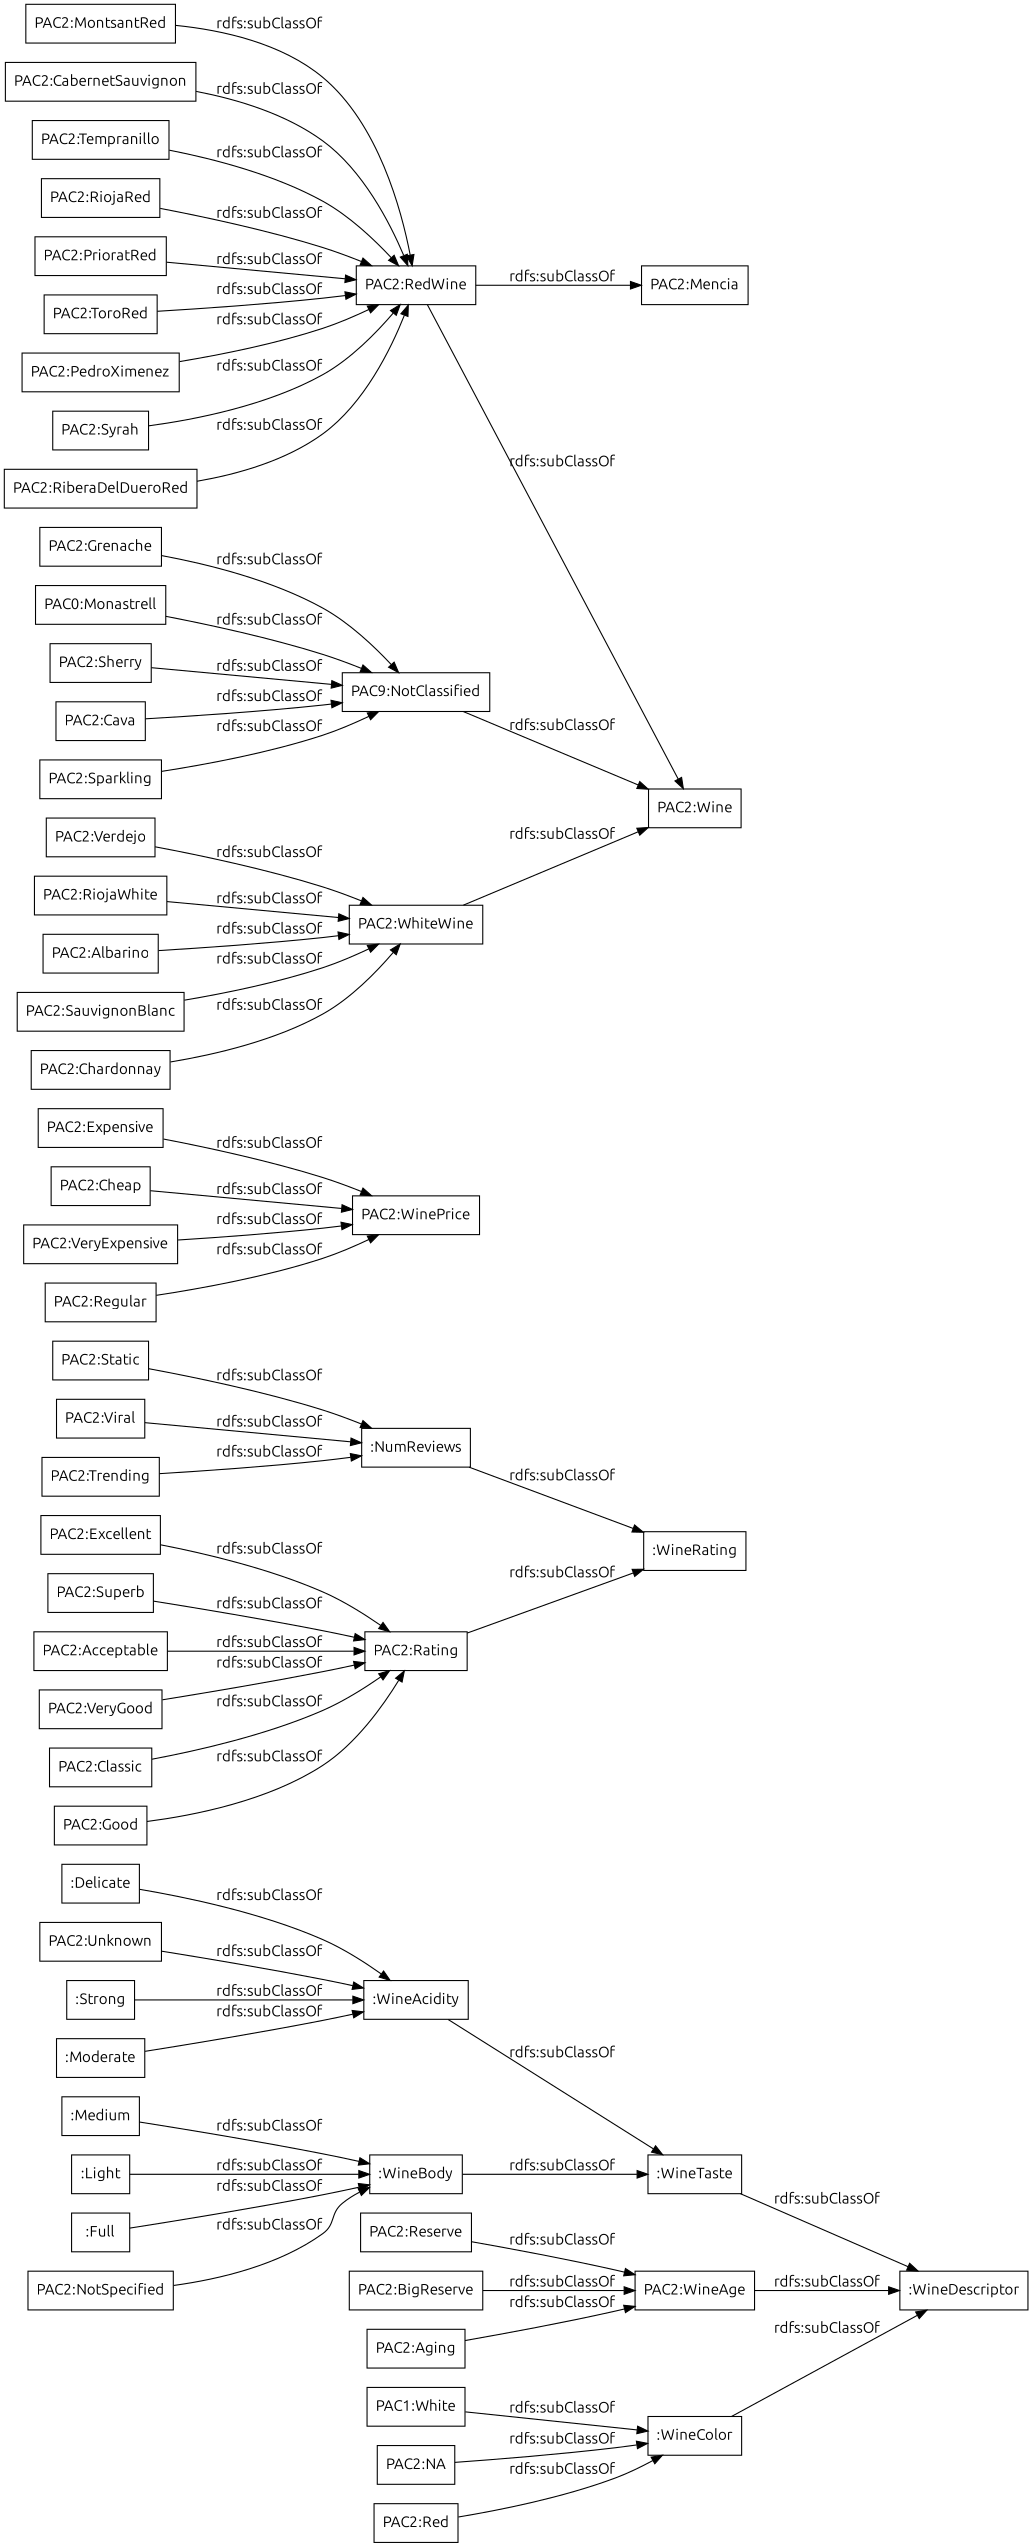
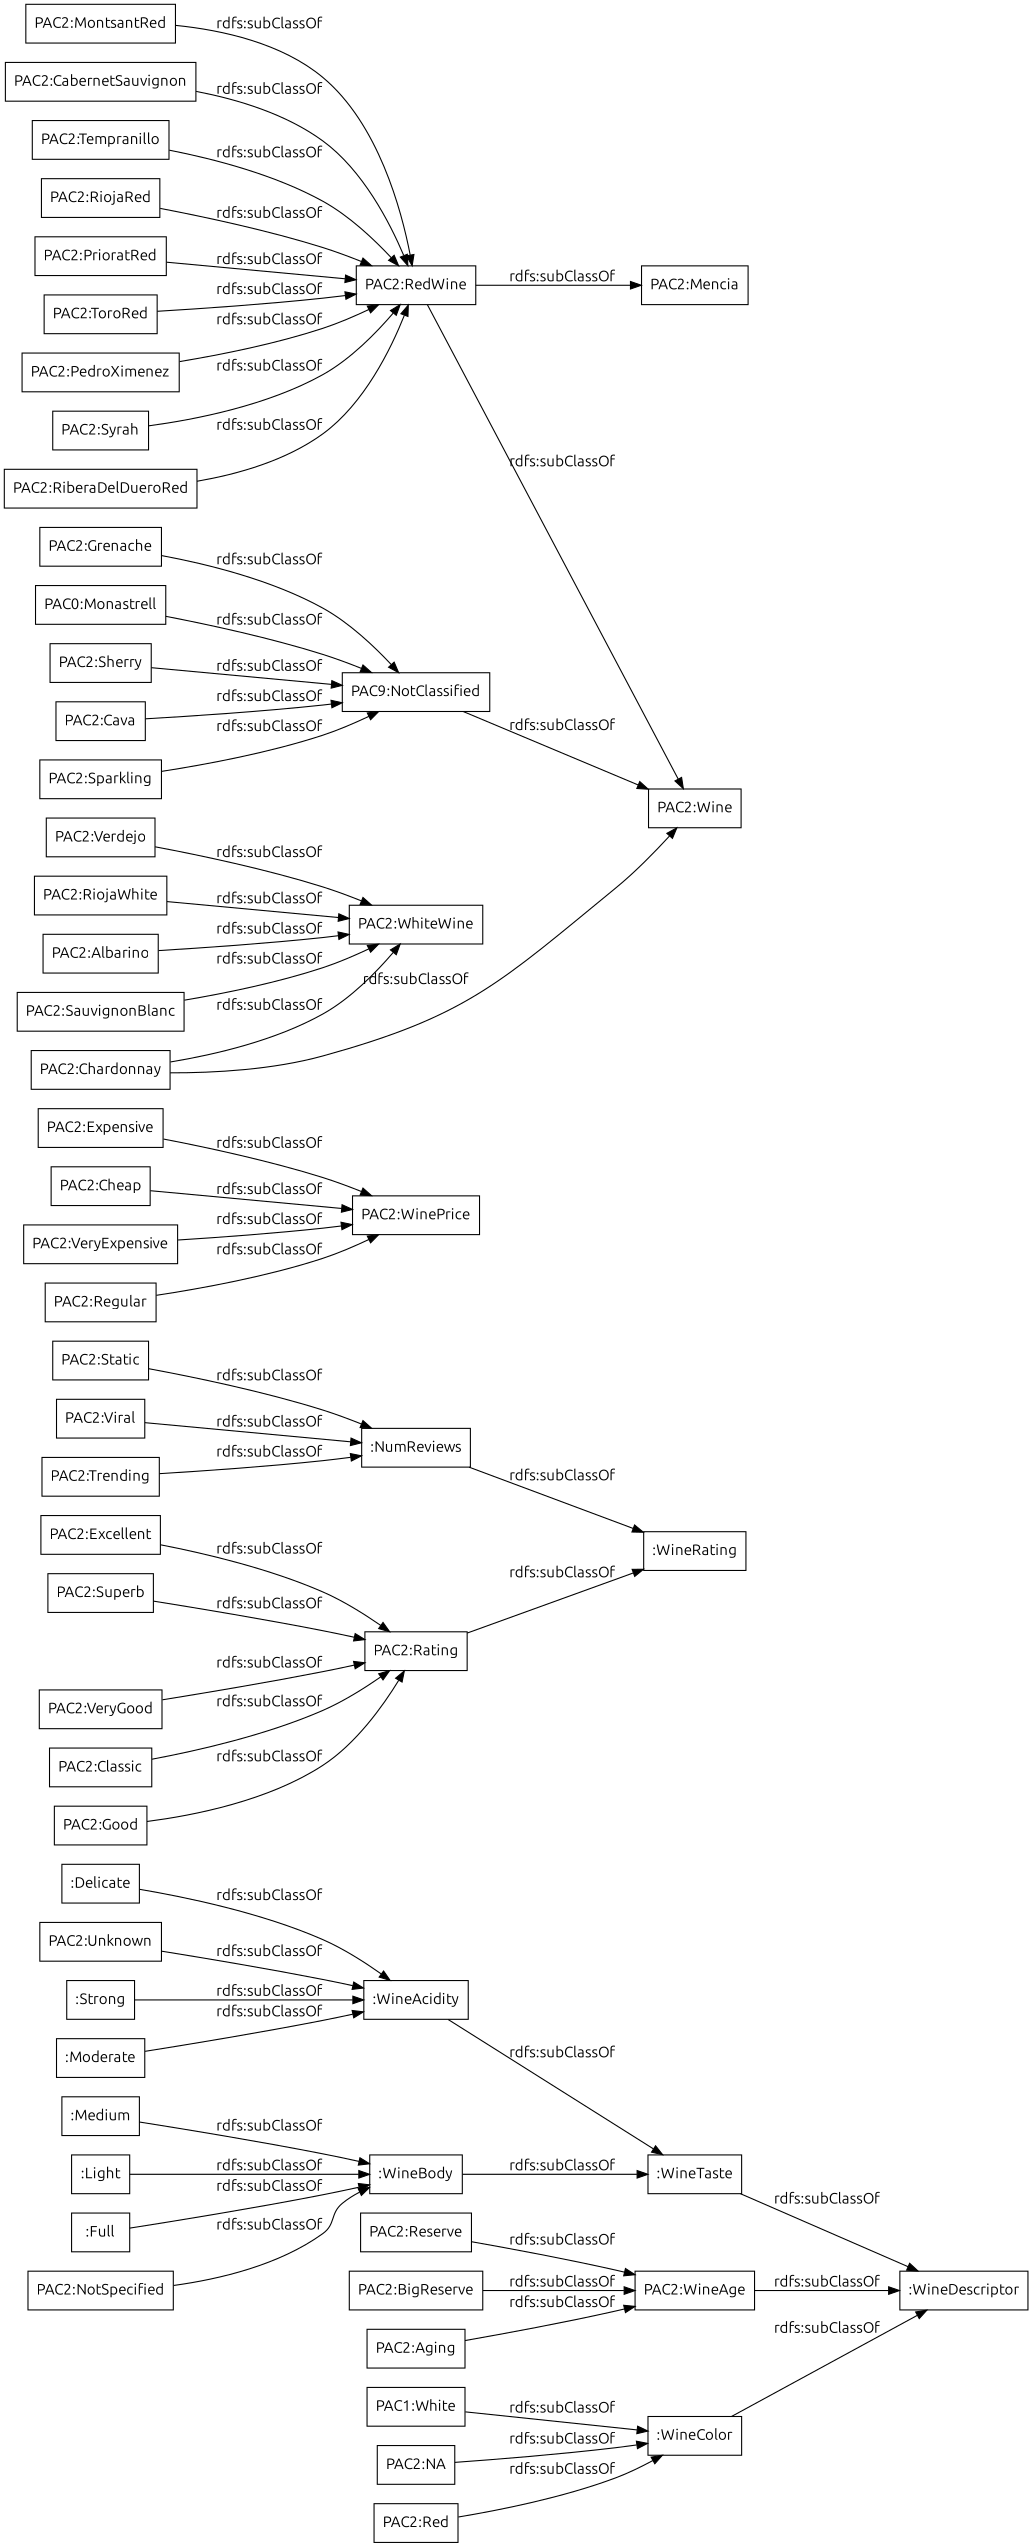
(551, 868) -> (446, 1011)
(101, 1651) -> none
